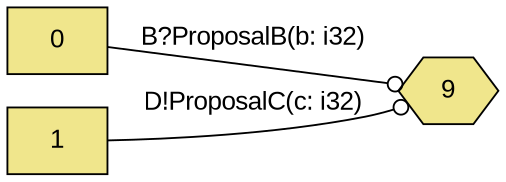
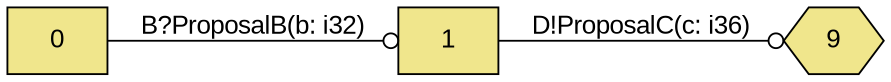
(247, 65) -> (245, 41)
(253, 103) -> (641, 27)
